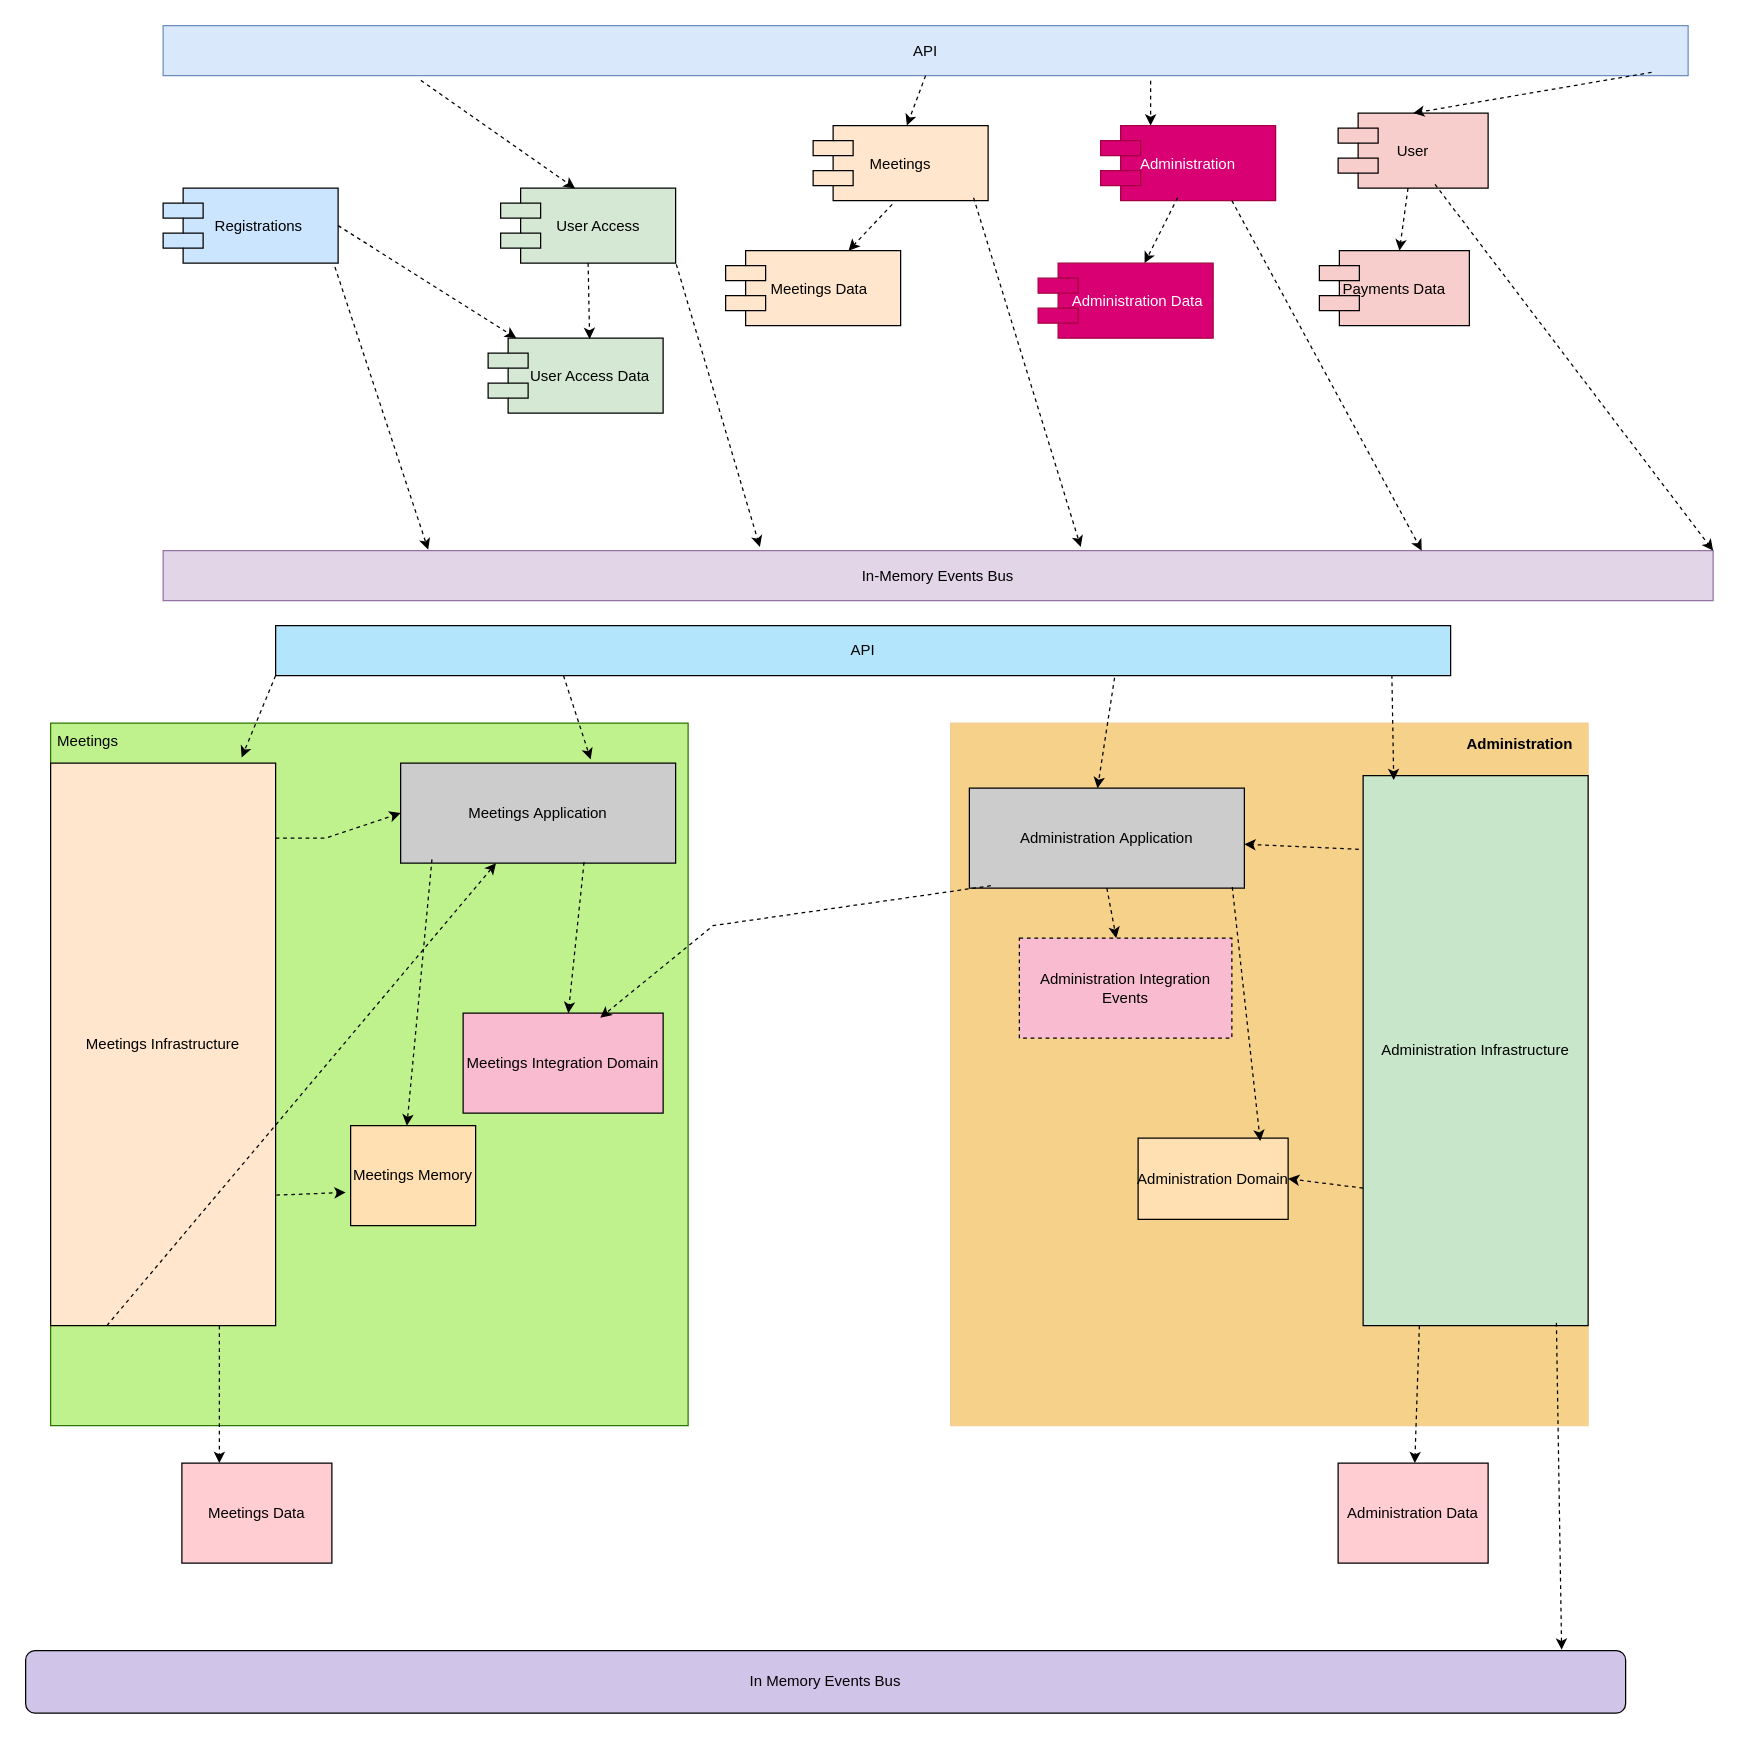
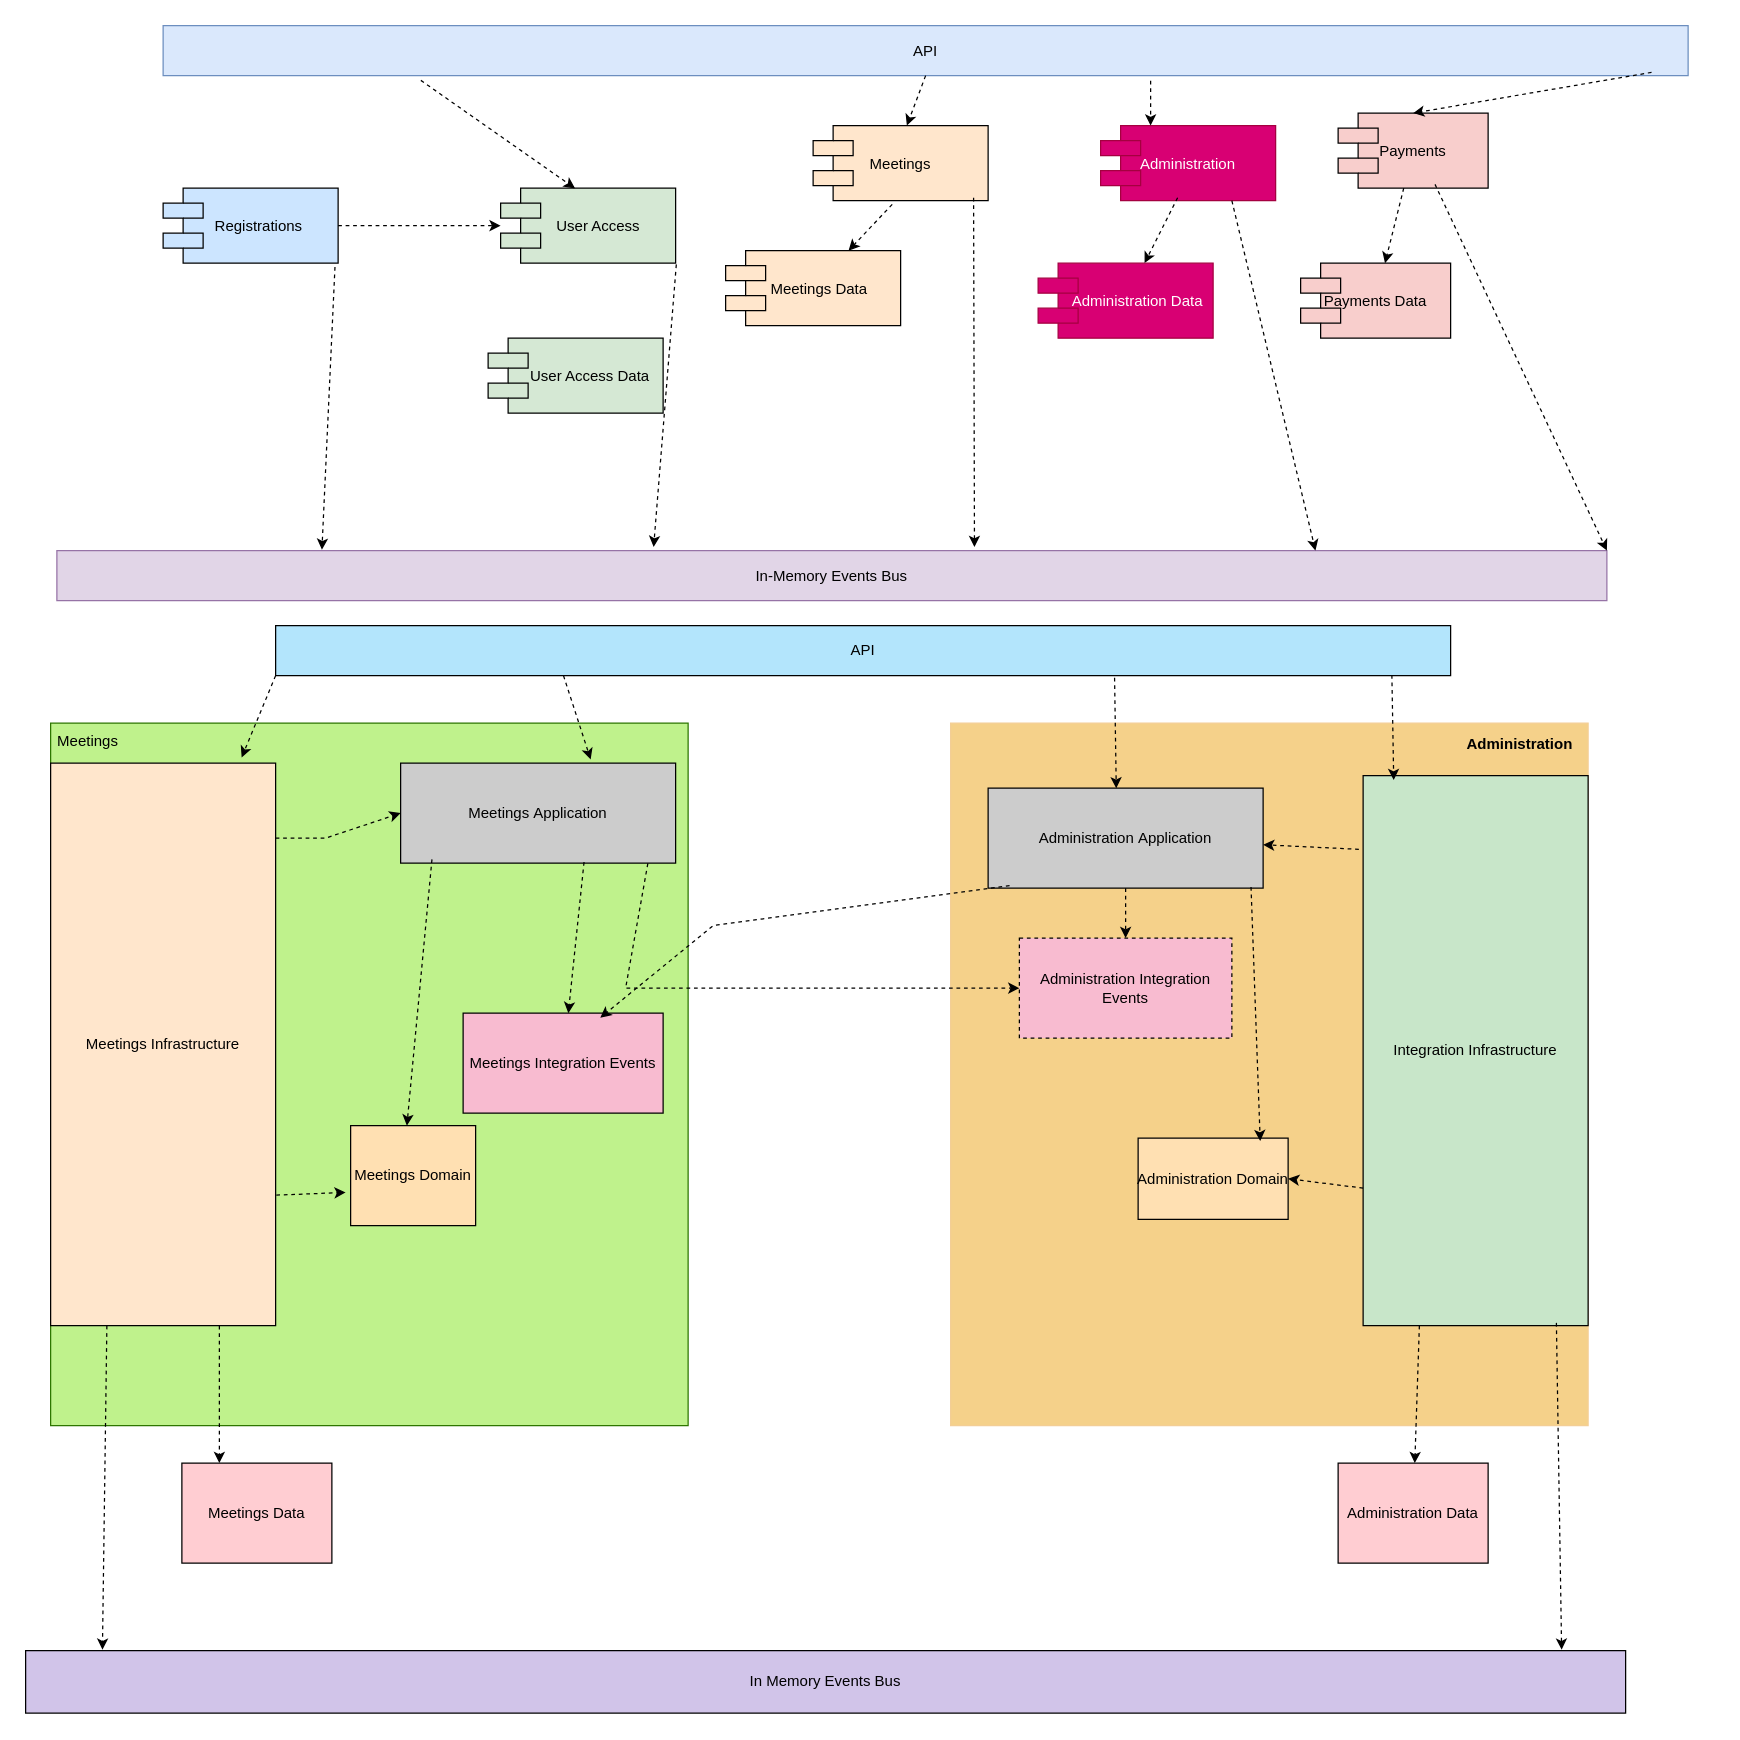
(1413, 151) -> (1413, 151)
(424, 280) -> (415, 226)
(1394, 288) -> (1376, 301)
(589, 297) -> none
(938, 576) -> (832, 576)
(1107, 838) -> (1126, 838)
none -> (825, 988)
(1476, 1051) -> (1476, 1051)
(563, 1063) -> (563, 1063)
(263, 1140) -> (105, 1484)
(413, 1176) -> (413, 1176)
(826, 1682) -> (826, 1682)
